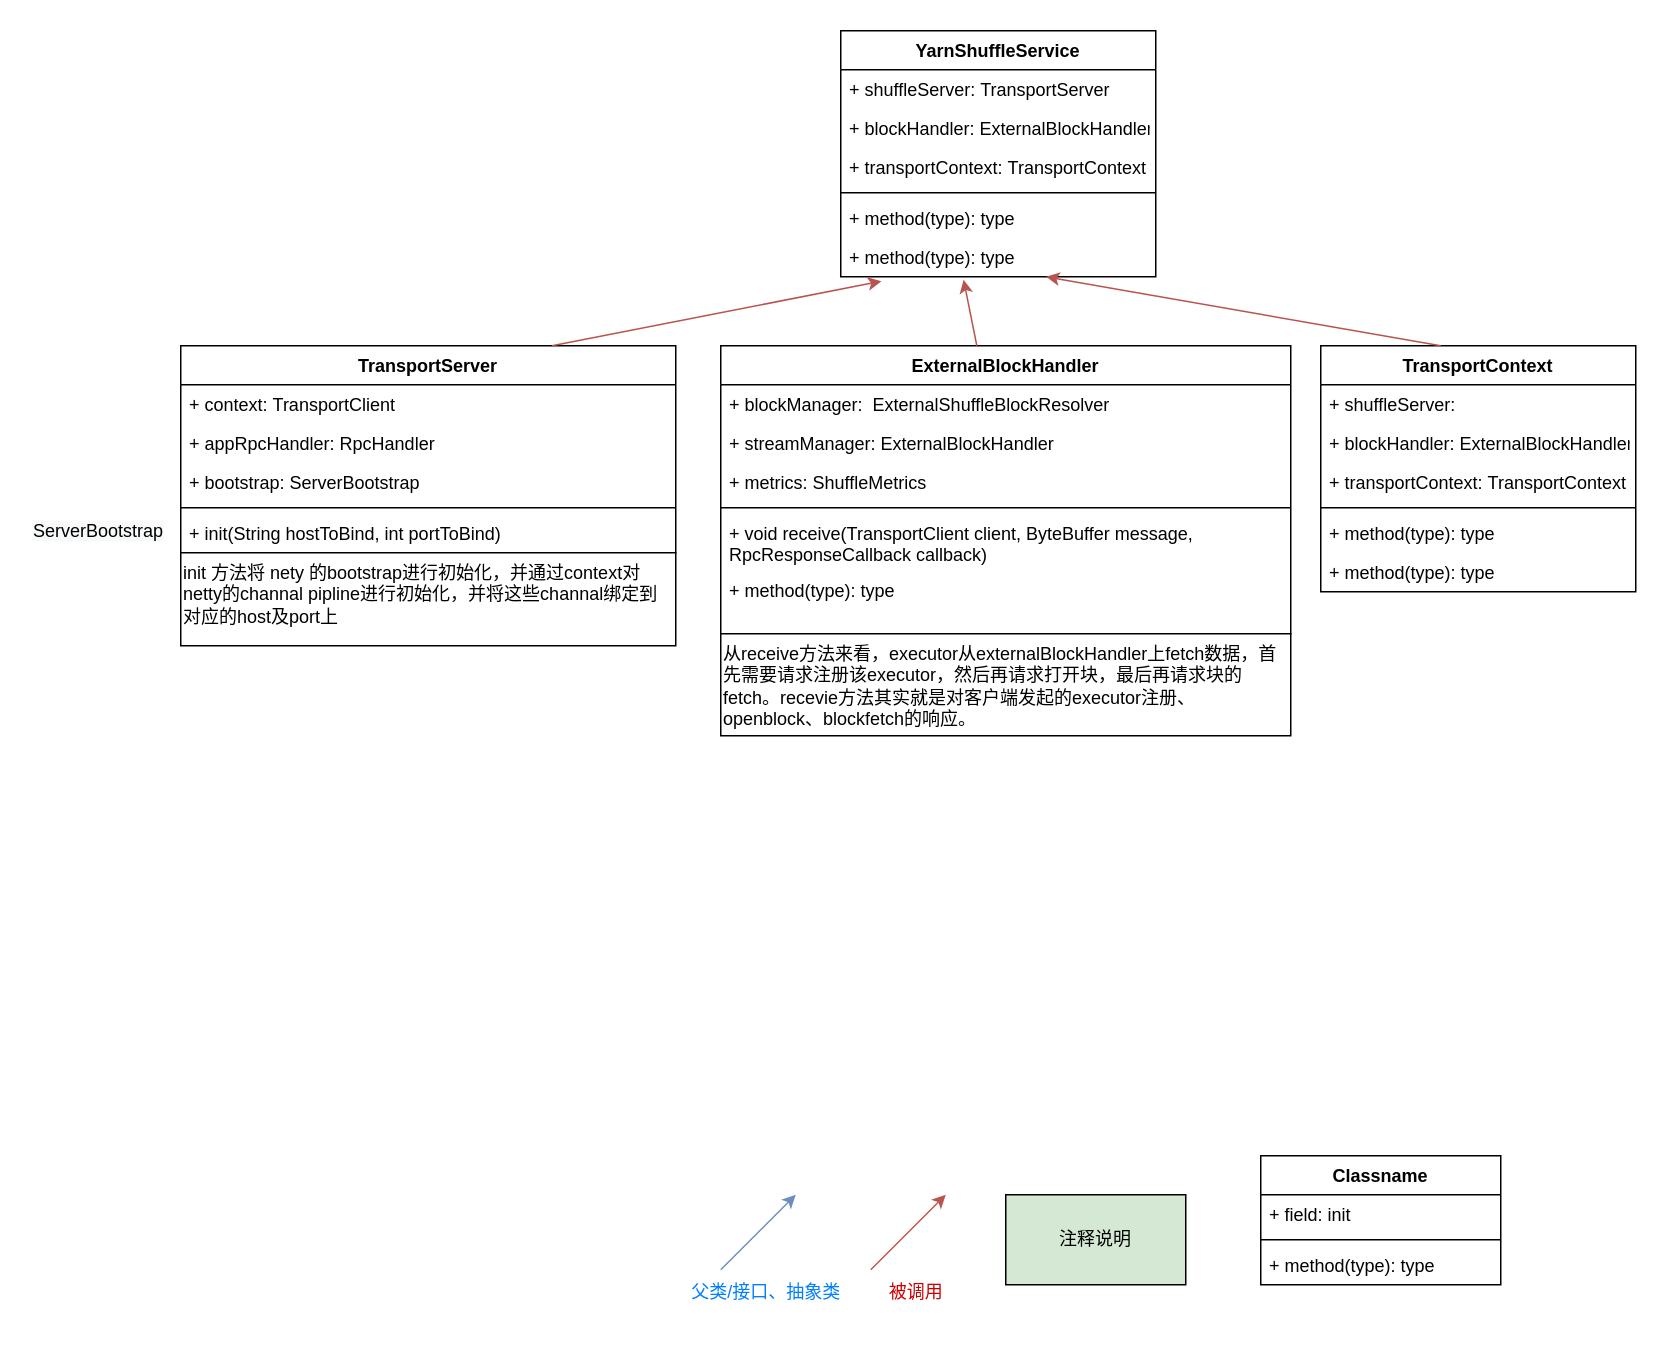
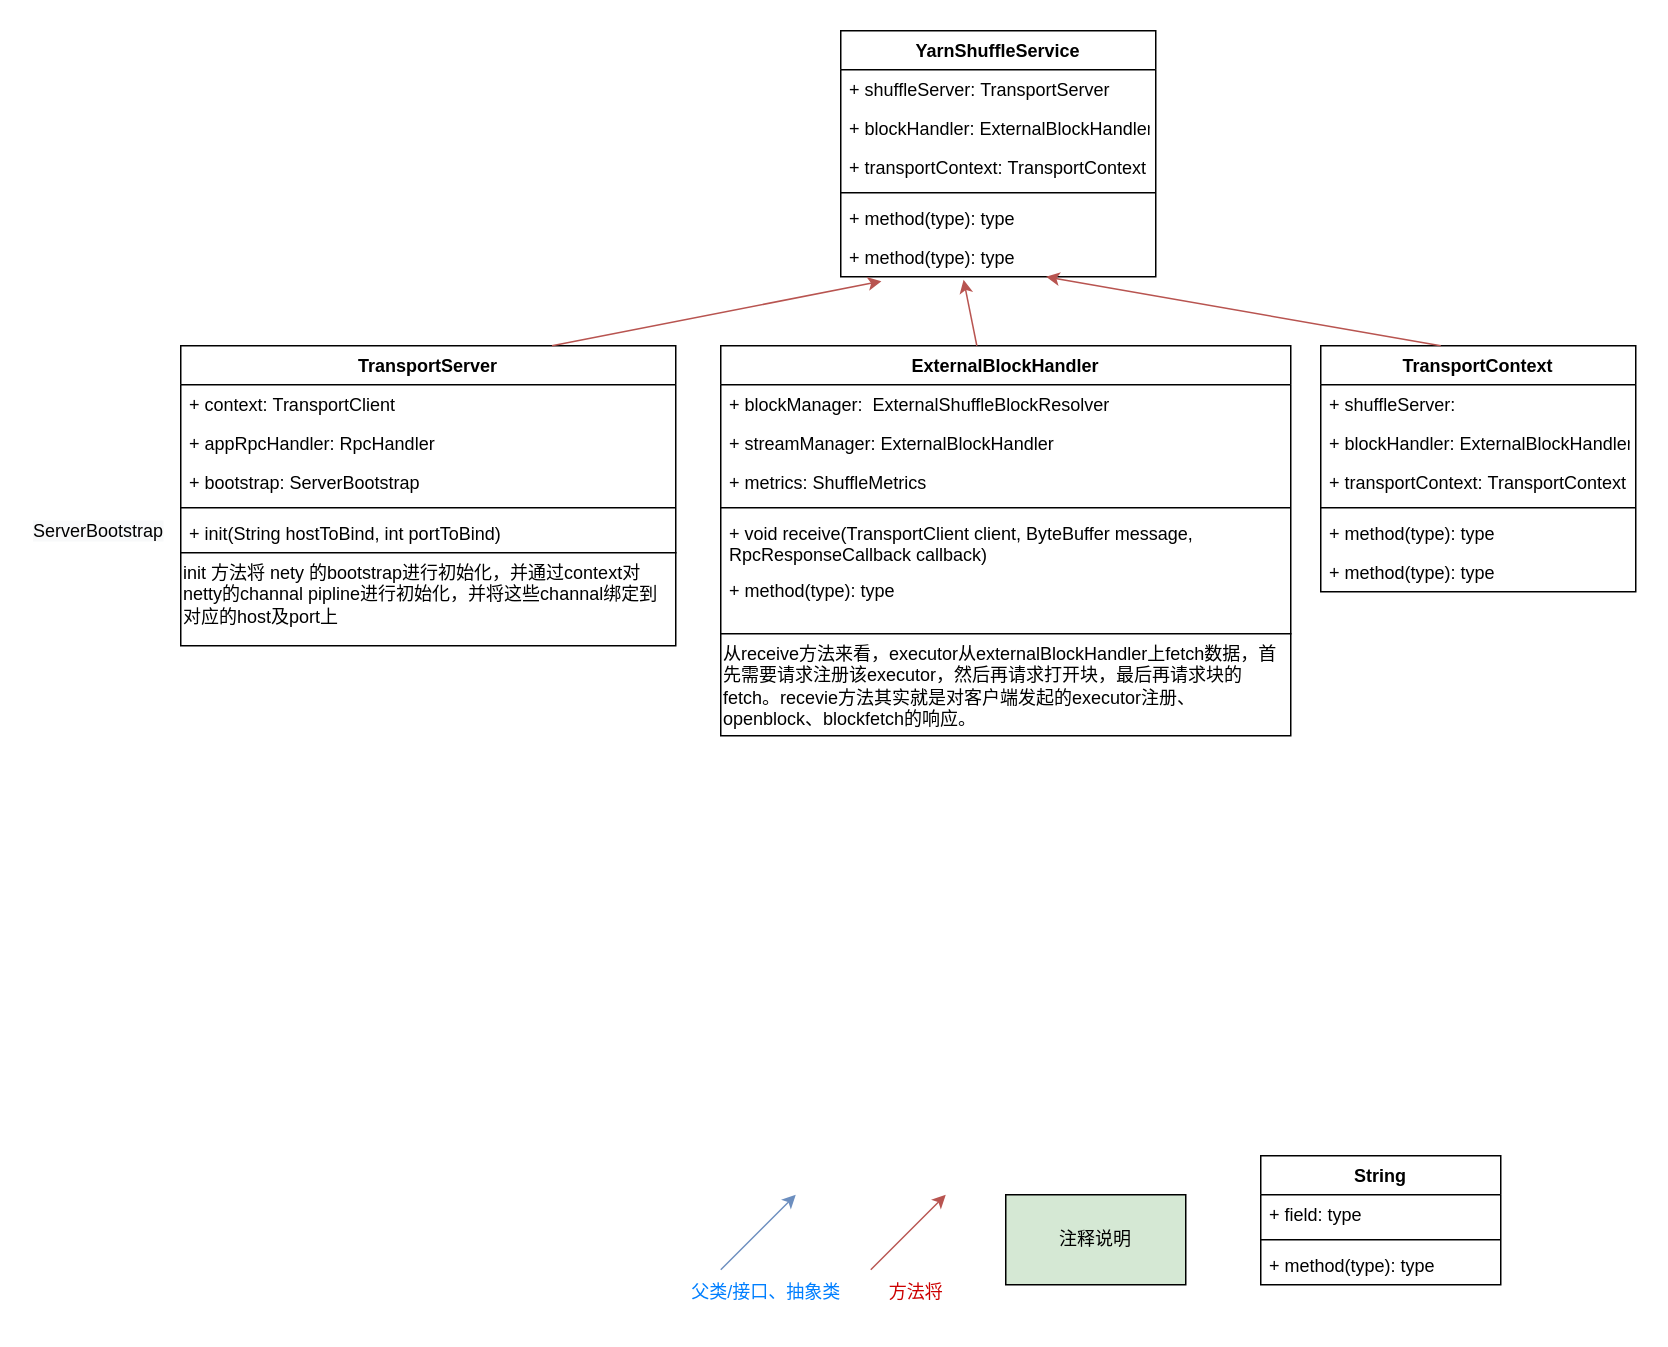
(1380, 1176) -> (1380, 1176)
(1318, 1215) -> (1323, 1215)
(917, 1292) -> (917, 1292)
